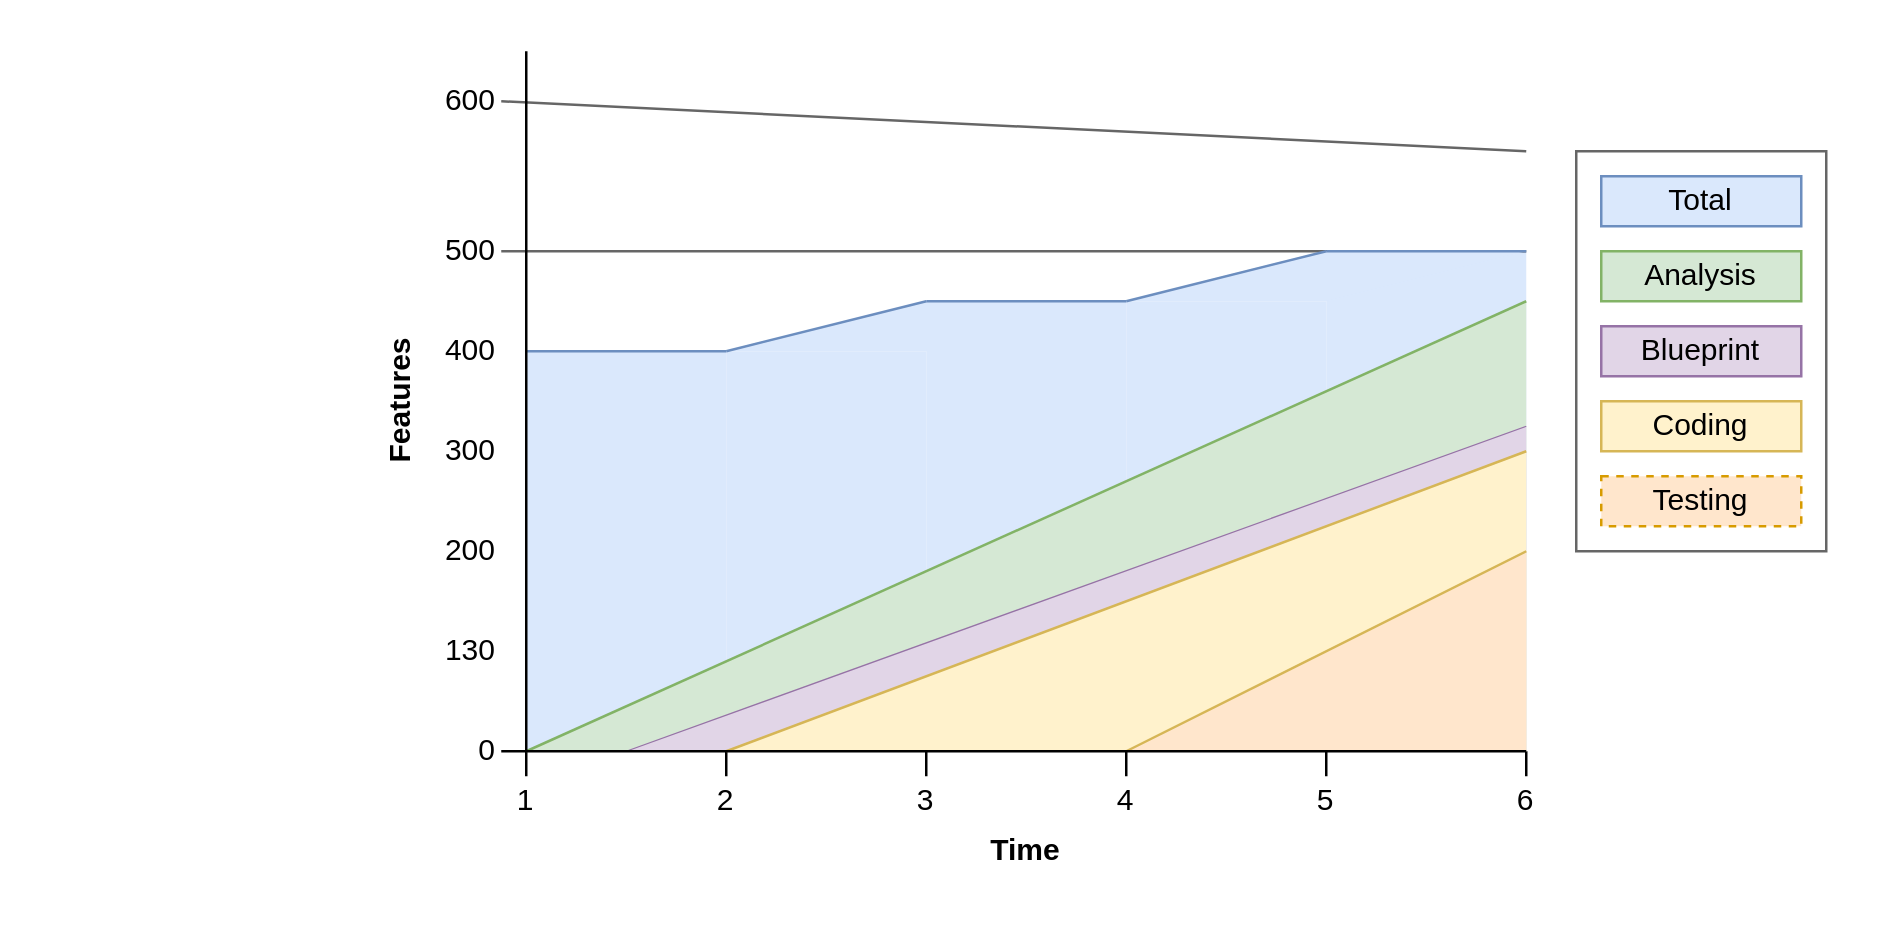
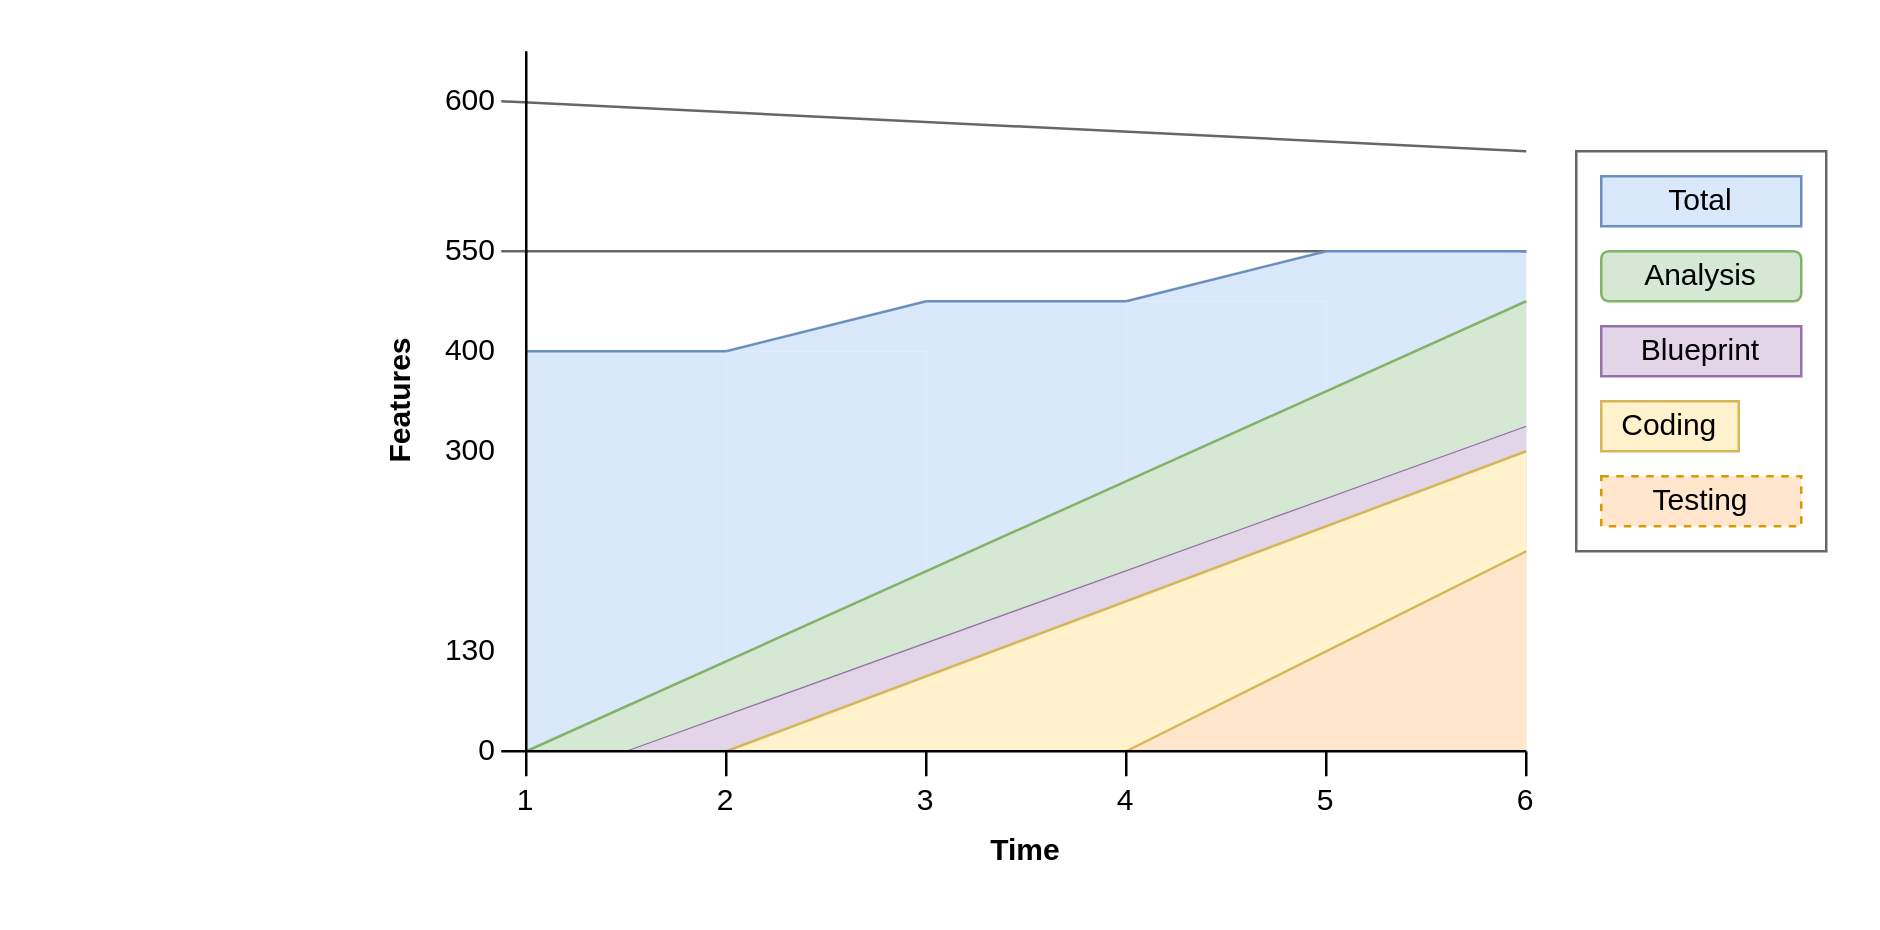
(471, 251) -> (471, 251)
(1701, 276) -> (1701, 276)
(1701, 426) -> (1670, 426)
(451, 551) -> none
